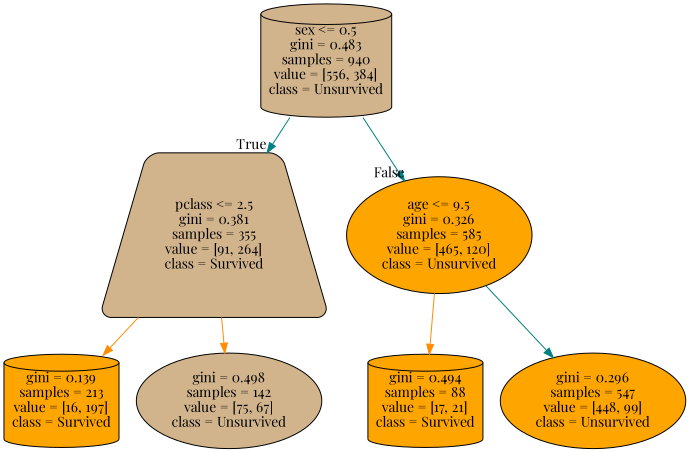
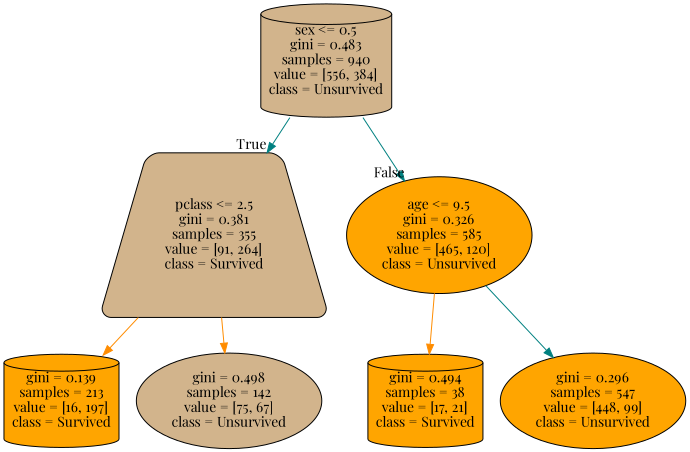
(425, 401) -> (425, 401)
